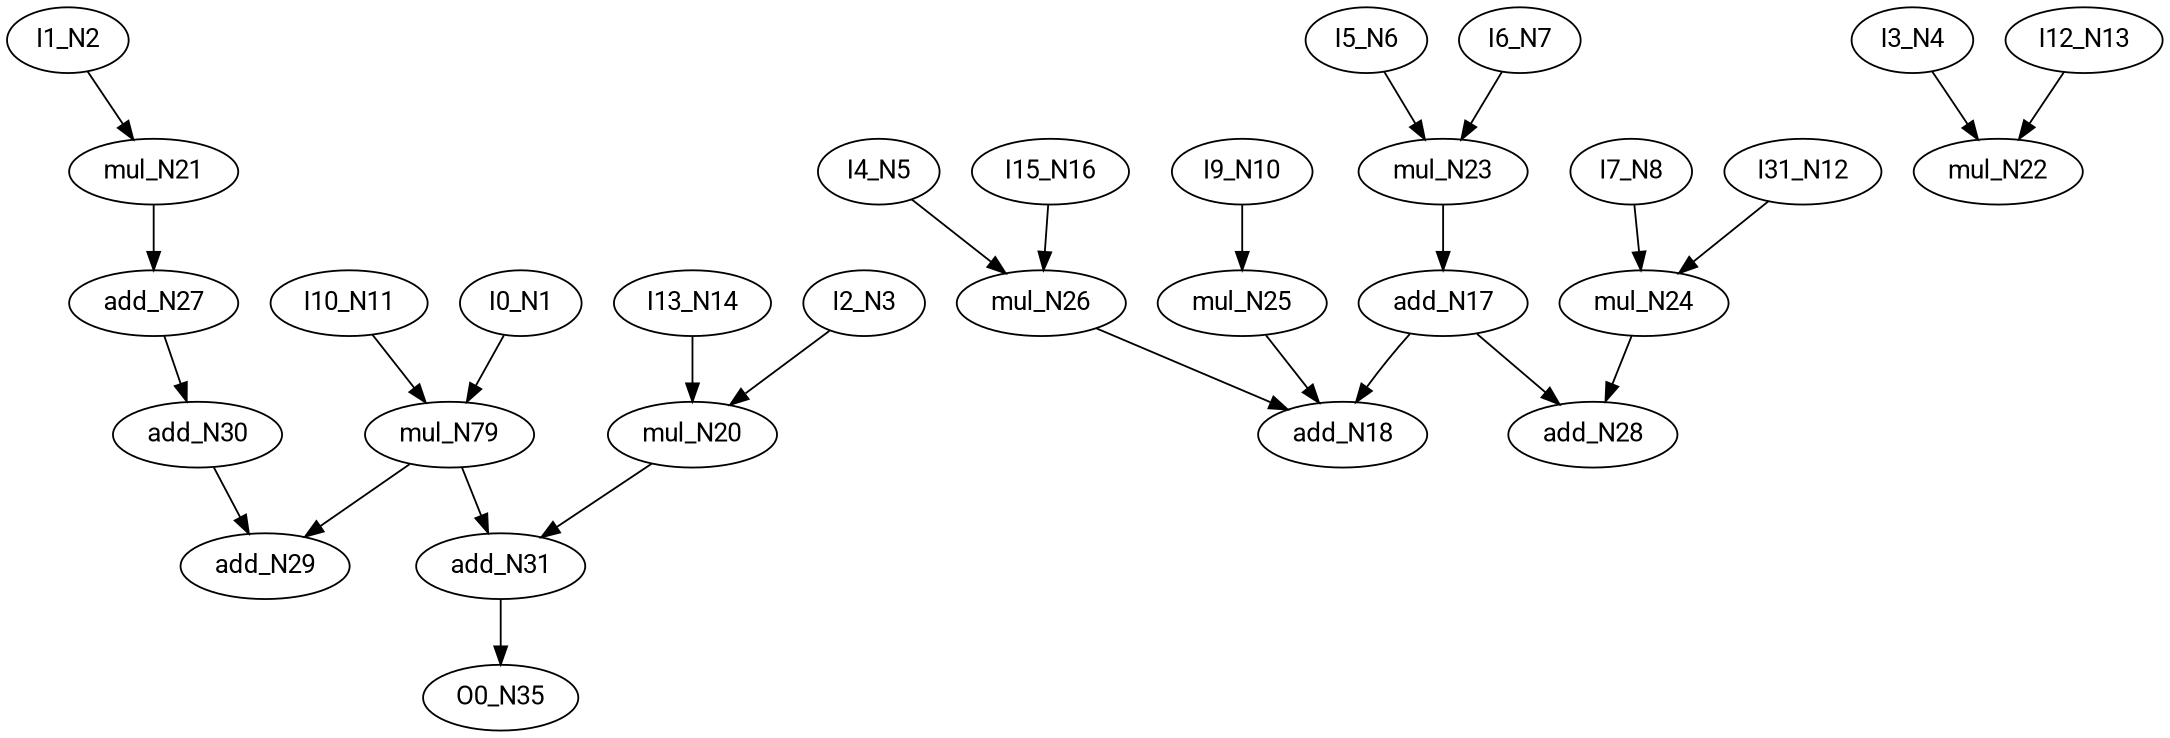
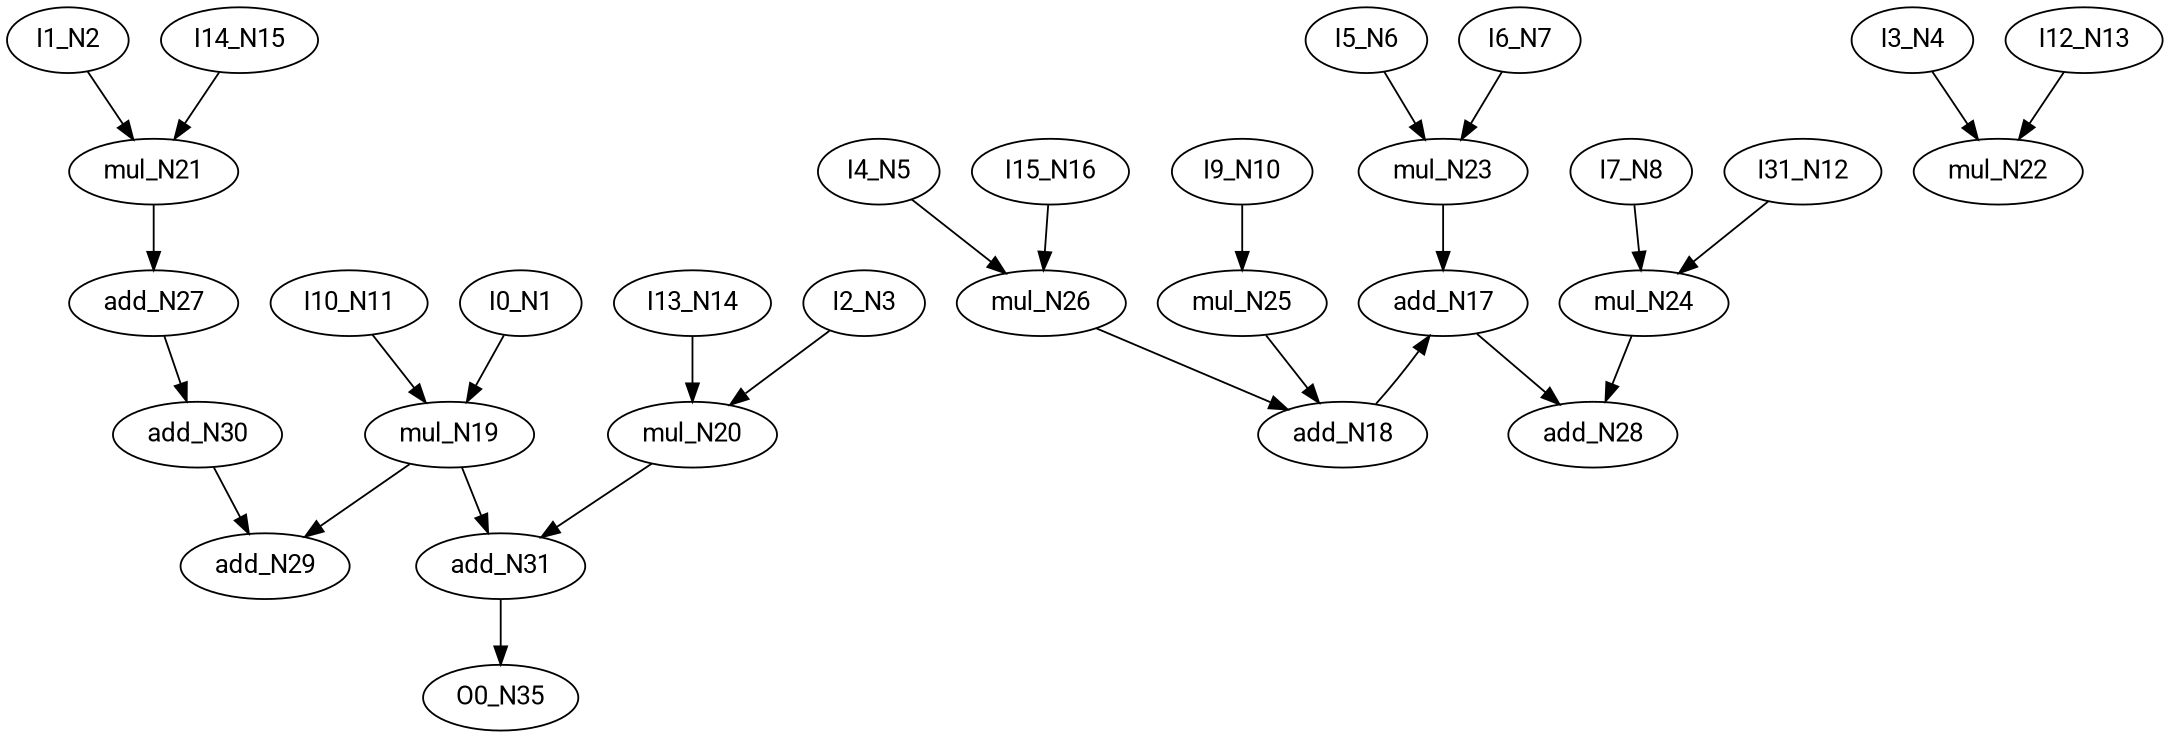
none -> (240, 40)
(1388, 360) -> (1398, 378)
(450, 435) -> (450, 435)
